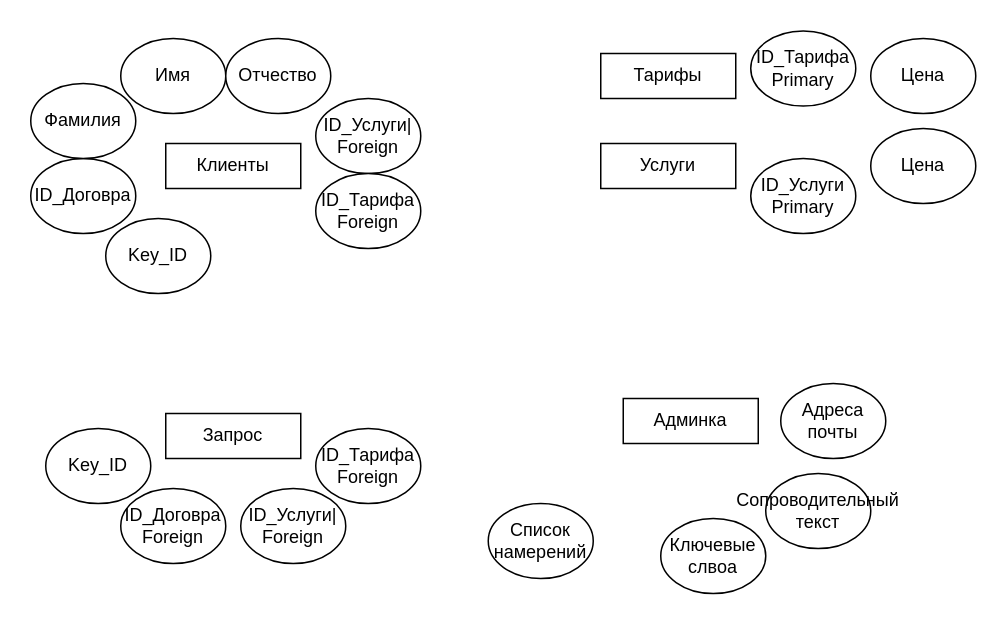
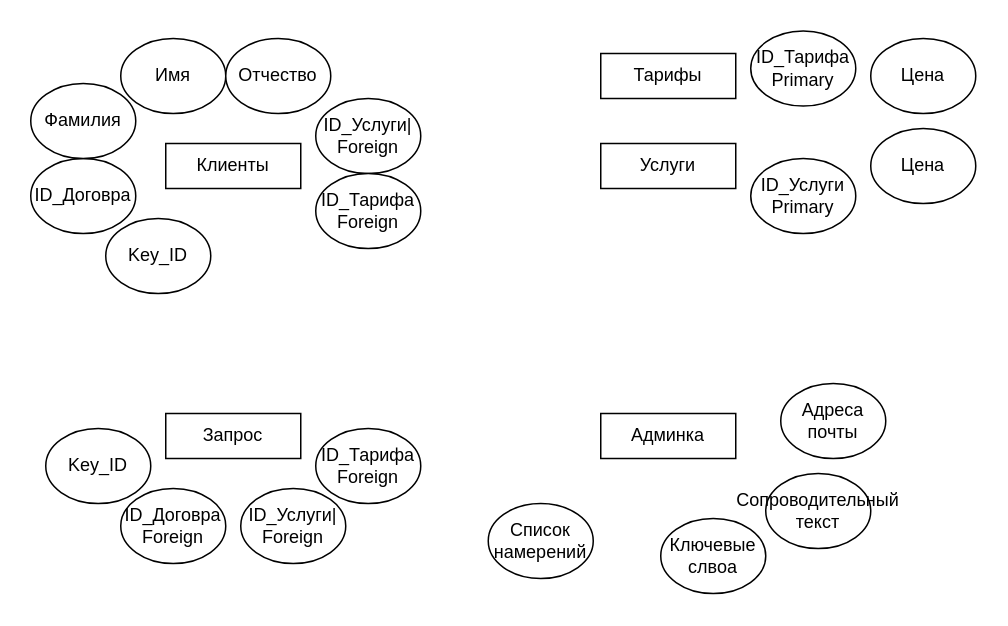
(691, 421) -> (668, 436)
